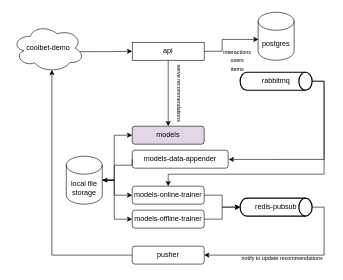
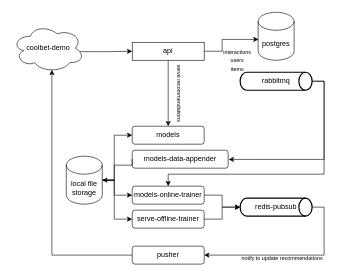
(168, 135) -> (168, 135)
(168, 219) -> (168, 219)
